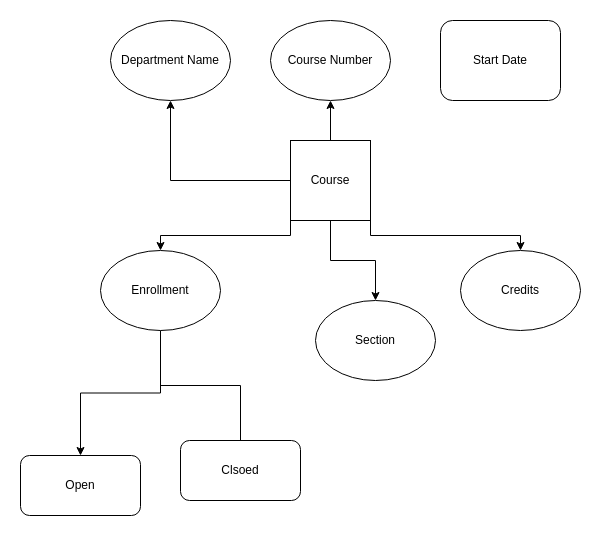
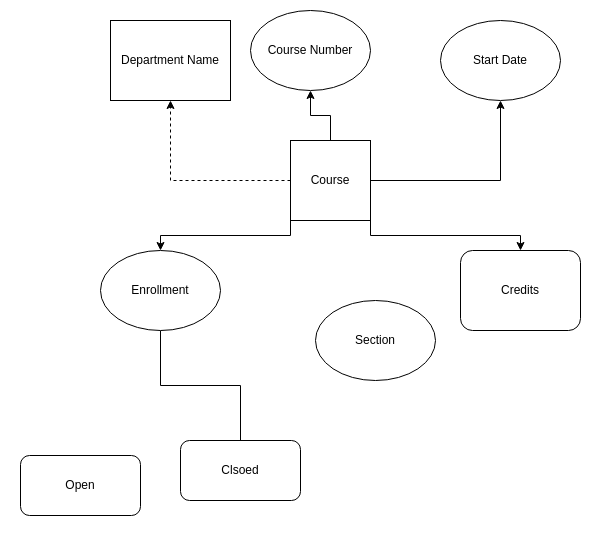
(171, 61) -> (171, 61)
(331, 61) -> (311, 51)
(501, 61) -> (501, 61)
(194, 181) -> (194, 181)
none -> (472, 181)
(350, 261) -> none
(521, 291) -> (521, 291)
(96, 393) -> none
